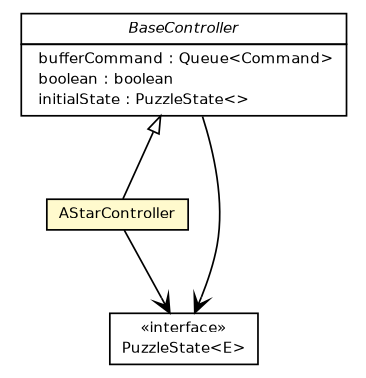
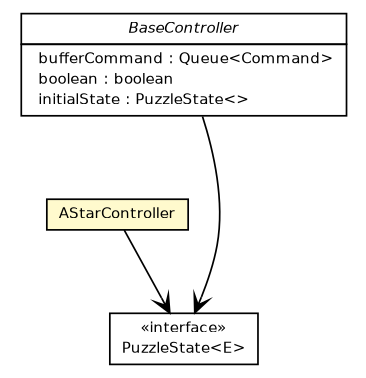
(138, 166) -> none
